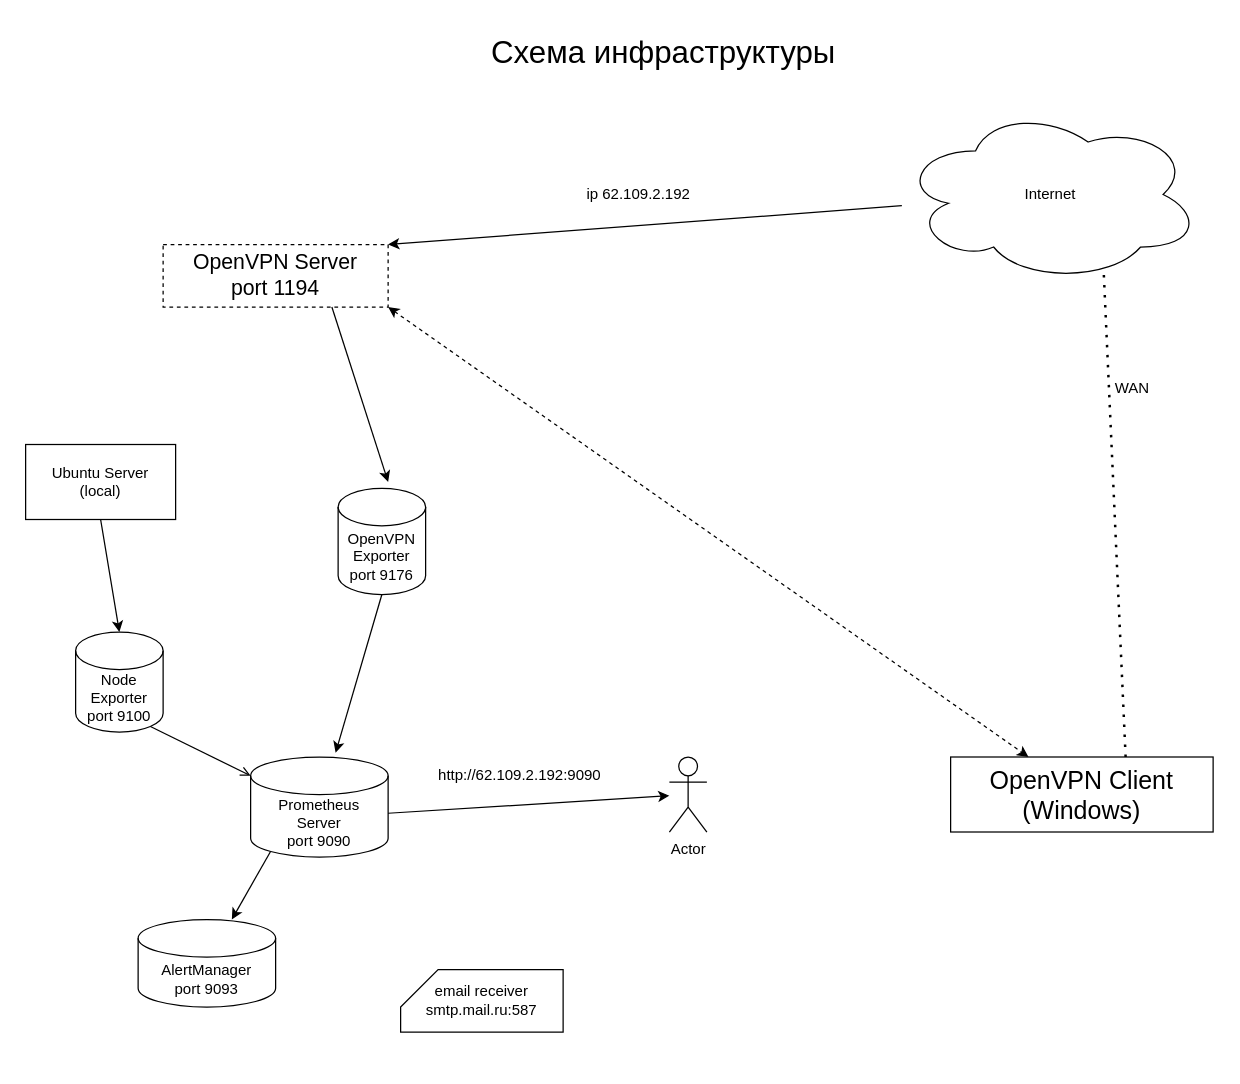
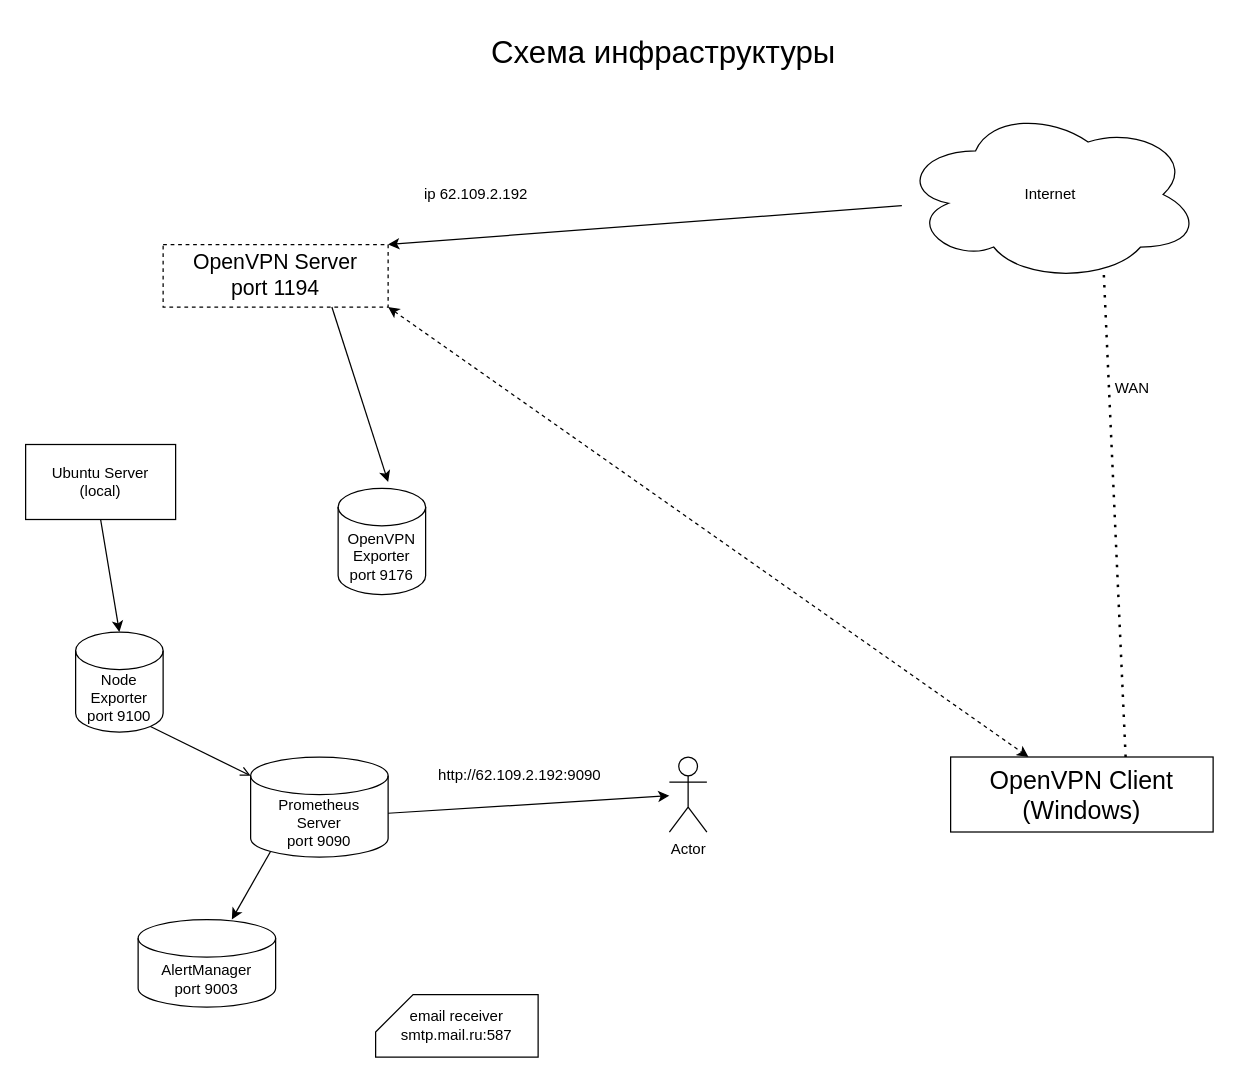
(638, 194) -> (476, 194)
(360, 670) -> none
(207, 979) -> (207, 979)
(482, 1001) -> (457, 1026)
